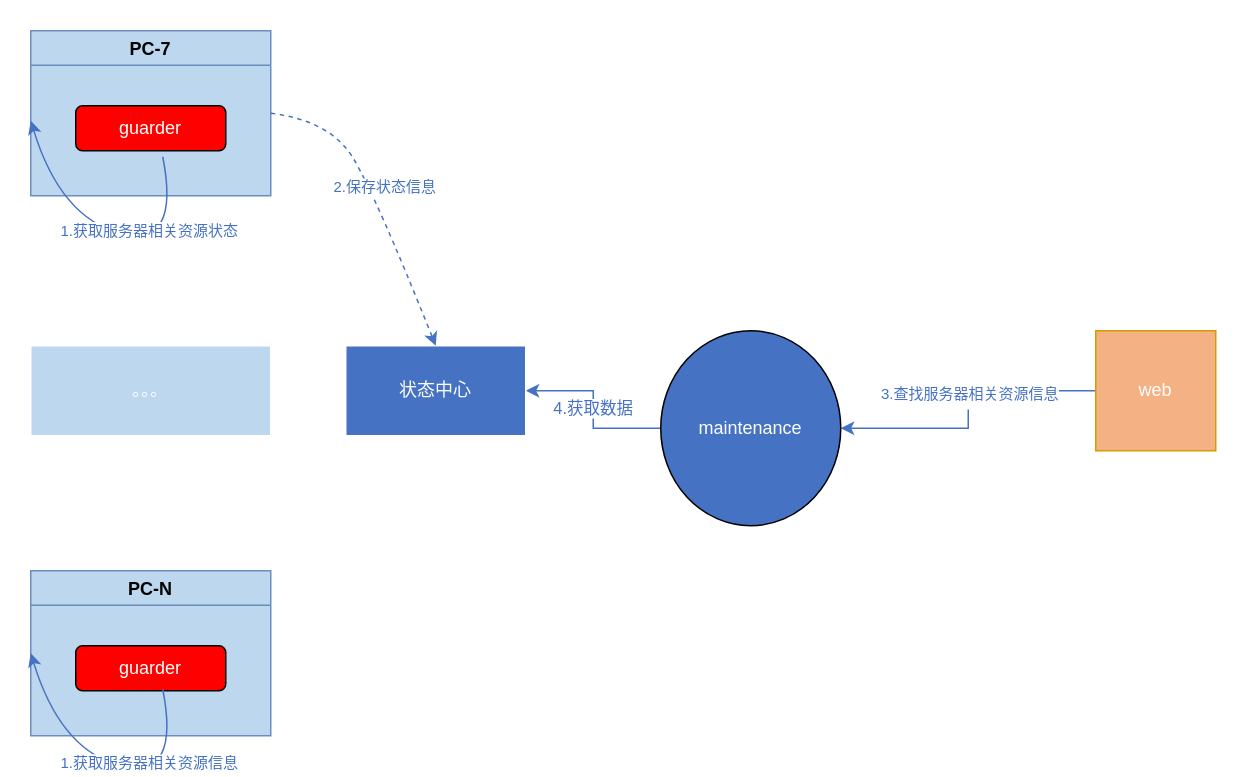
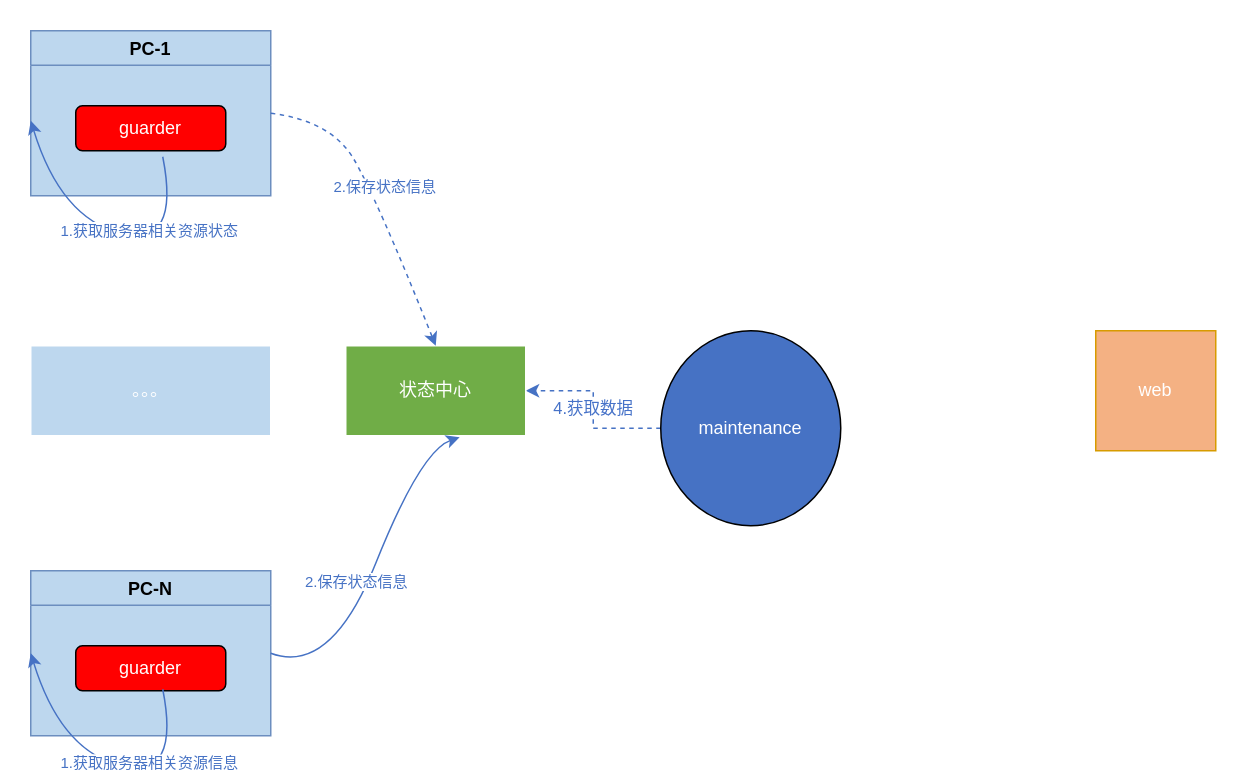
(150, 49) -> (150, 49)
(436, 391) -> (436, 391)
(623, 428) -> (623, 428)
(920, 428) -> none
none -> (374, 567)
